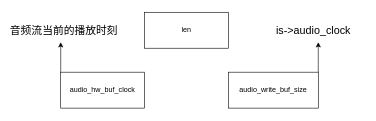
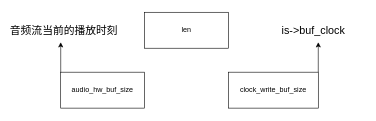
(312, 30) -> (312, 30)
(102, 90) -> (102, 90)
(273, 90) -> (273, 90)
